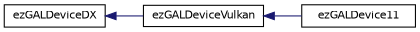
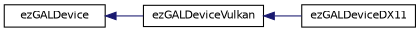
(55, 16) -> (55, 16)
(359, 16) -> (359, 16)
